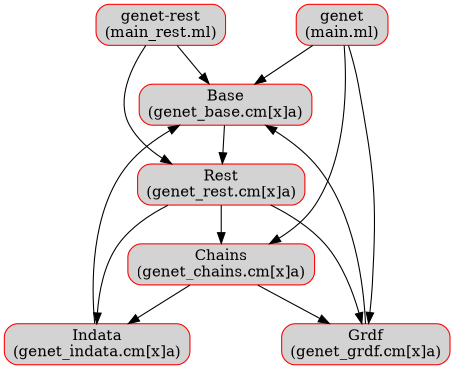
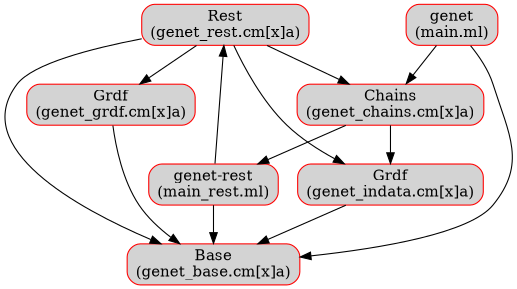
(224, 139) -> (7, 131)
(373, 178) -> none
(289, 302) -> (299, 146)
(97, 344) -> (390, 185)
